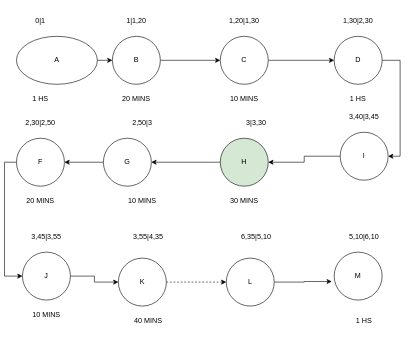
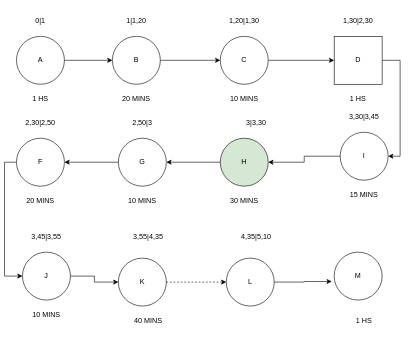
(57, 60) -> (41, 60)
(359, 60) -> (359, 60)
(365, 117) -> (365, 117)
(128, 162) -> (143, 162)
none -> (365, 195)
(257, 237) -> (257, 237)
(365, 237) -> none
